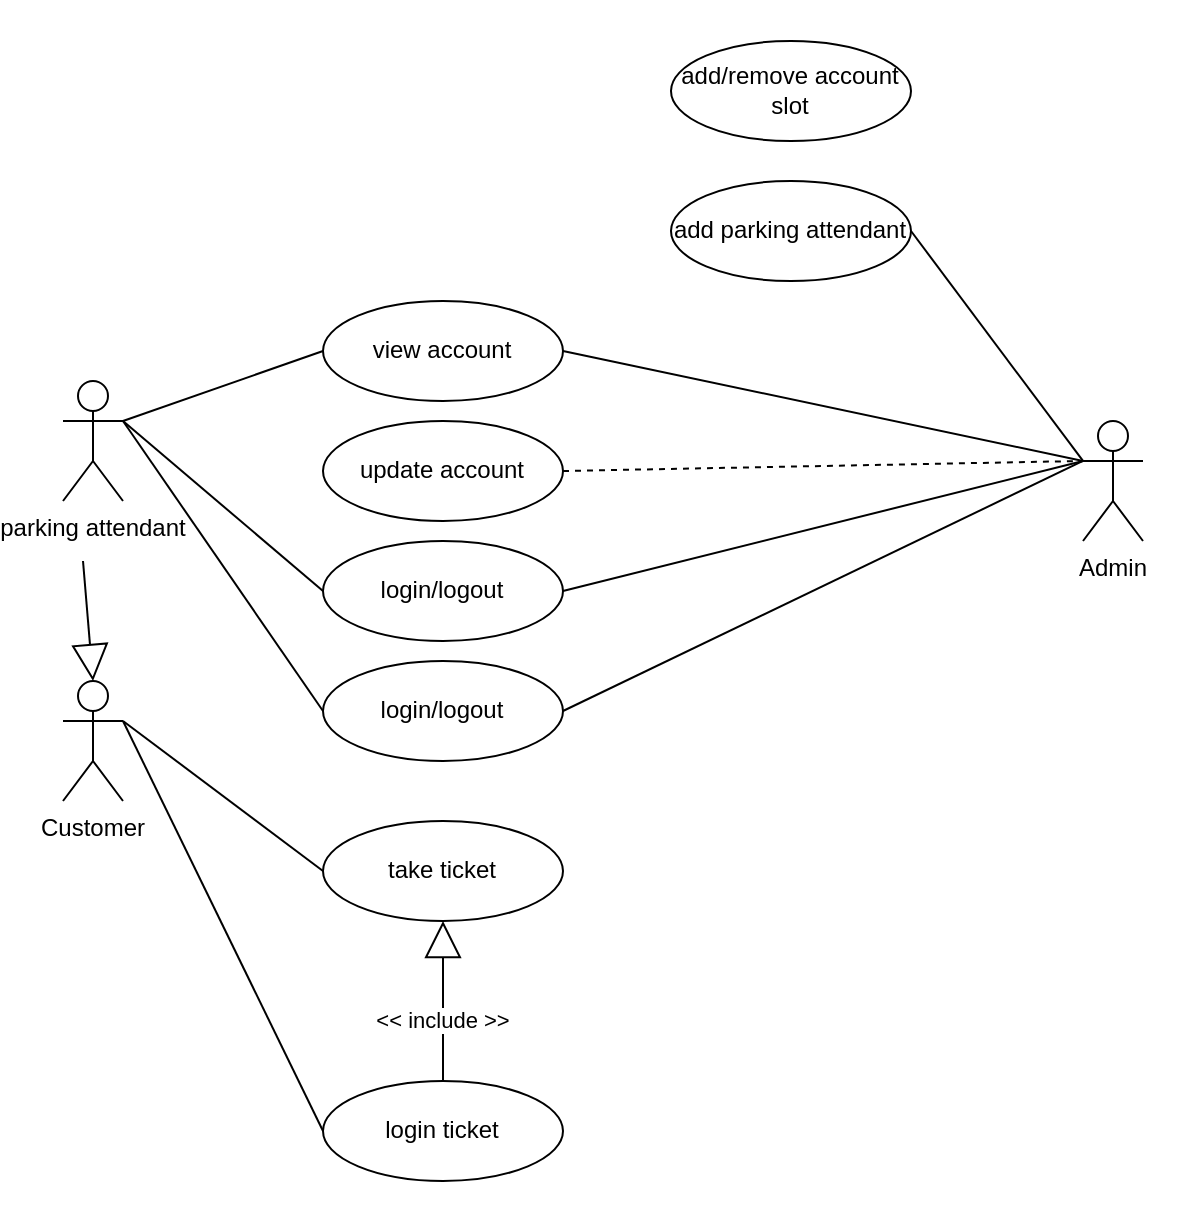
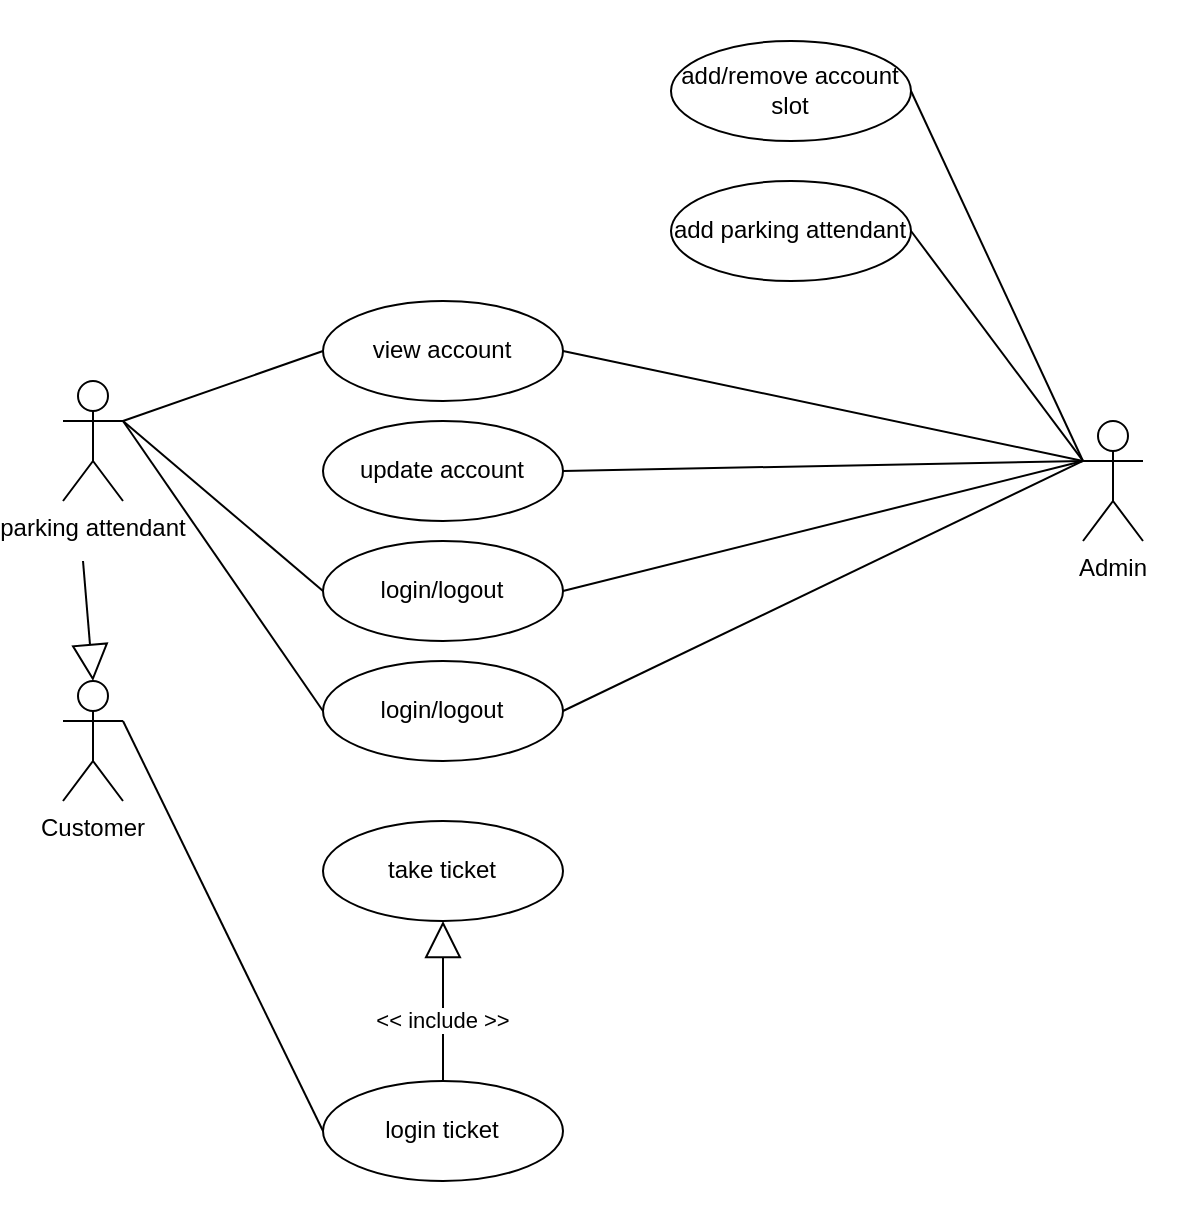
none -> (994, 270)
(819, 466) -> (819, 466)
(226, 798) -> none
